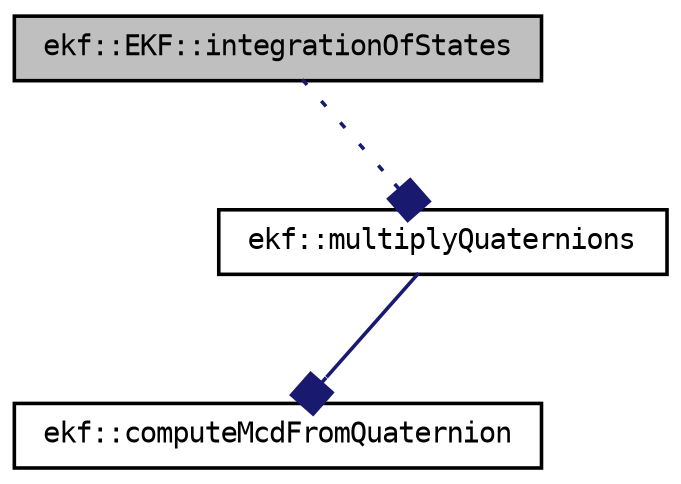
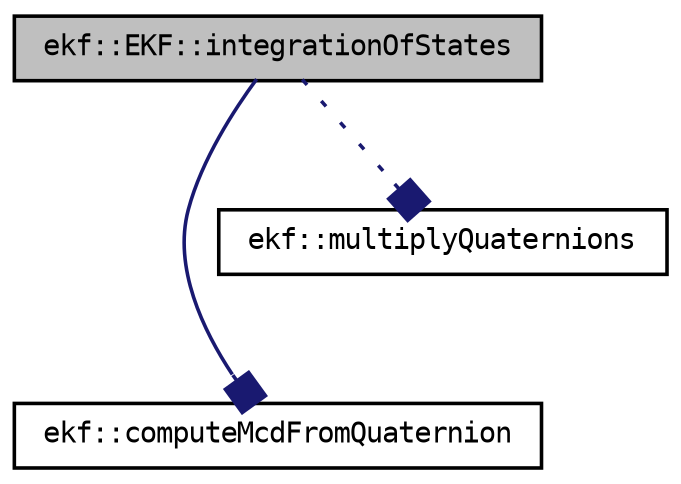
(373, 325) -> (186, 223)
